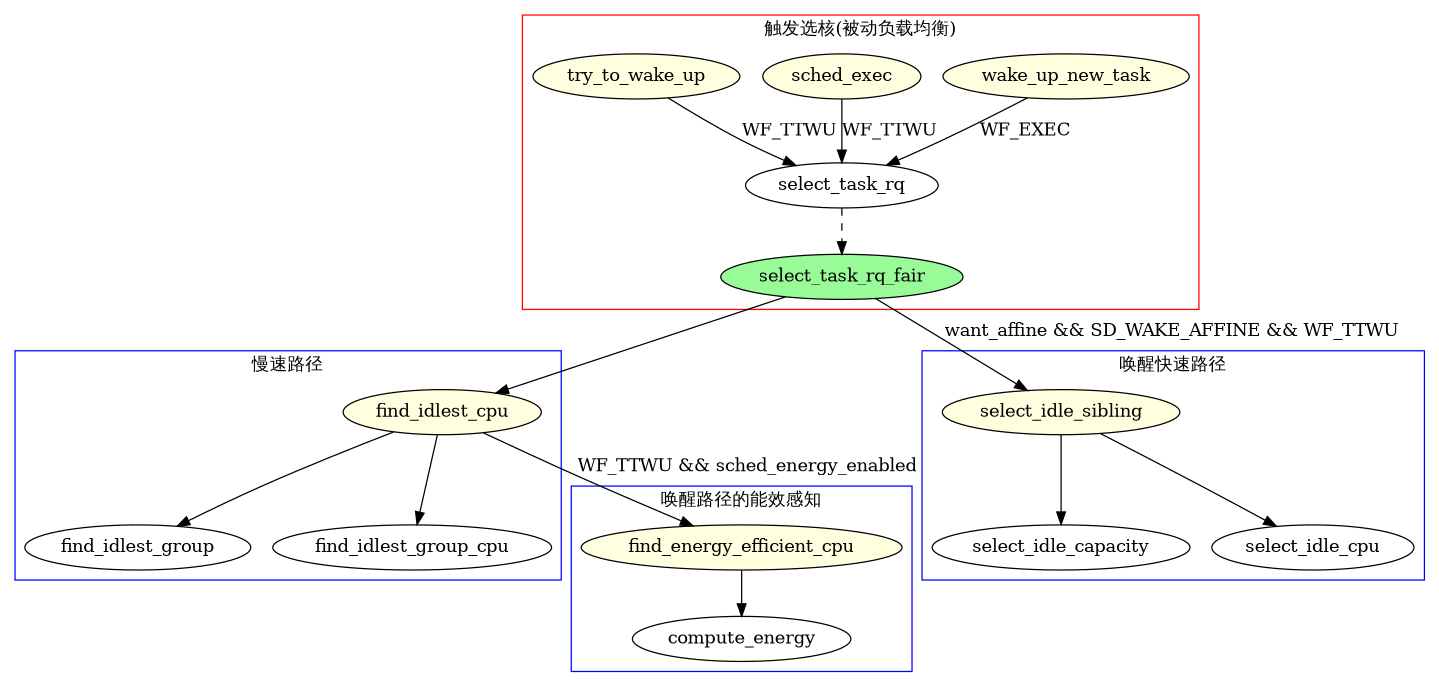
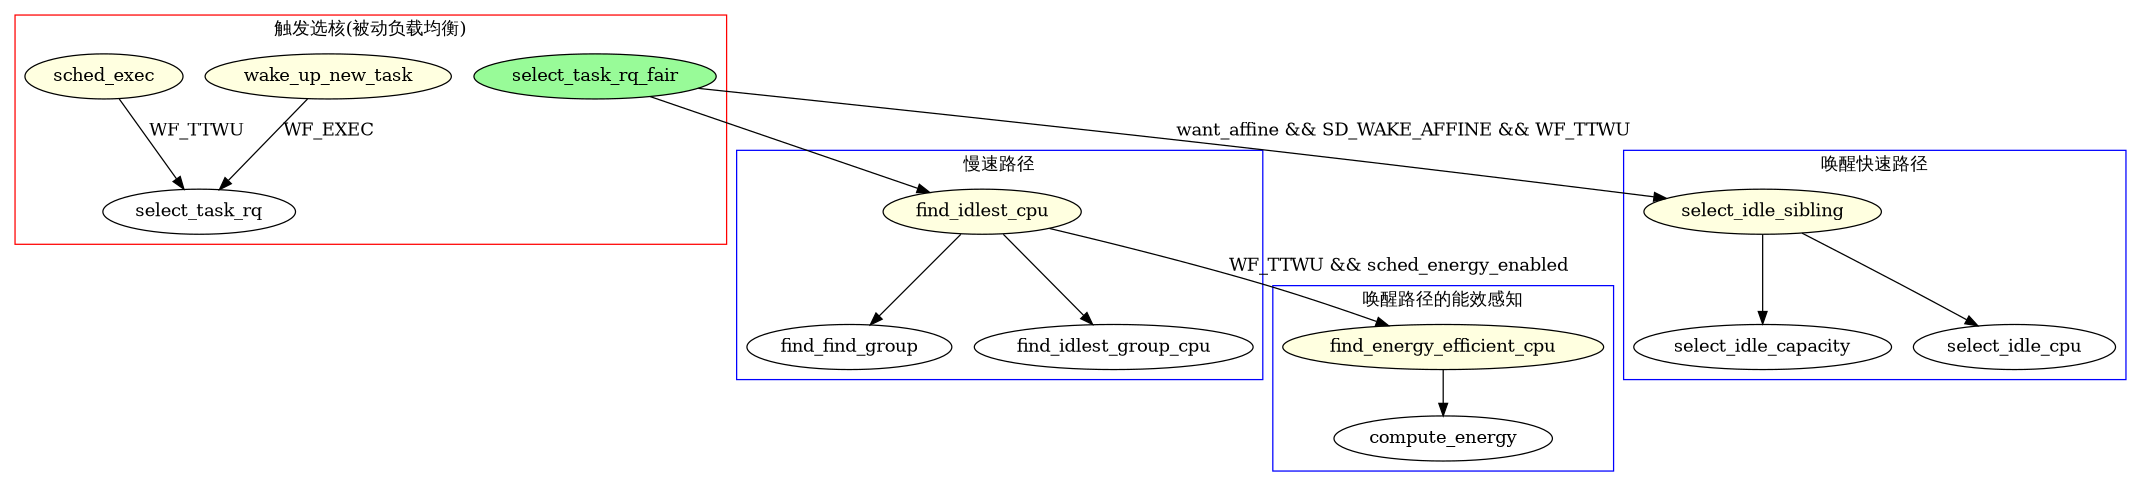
(636, 76) -> none
(842, 225) -> none
(138, 547) -> (849, 347)
